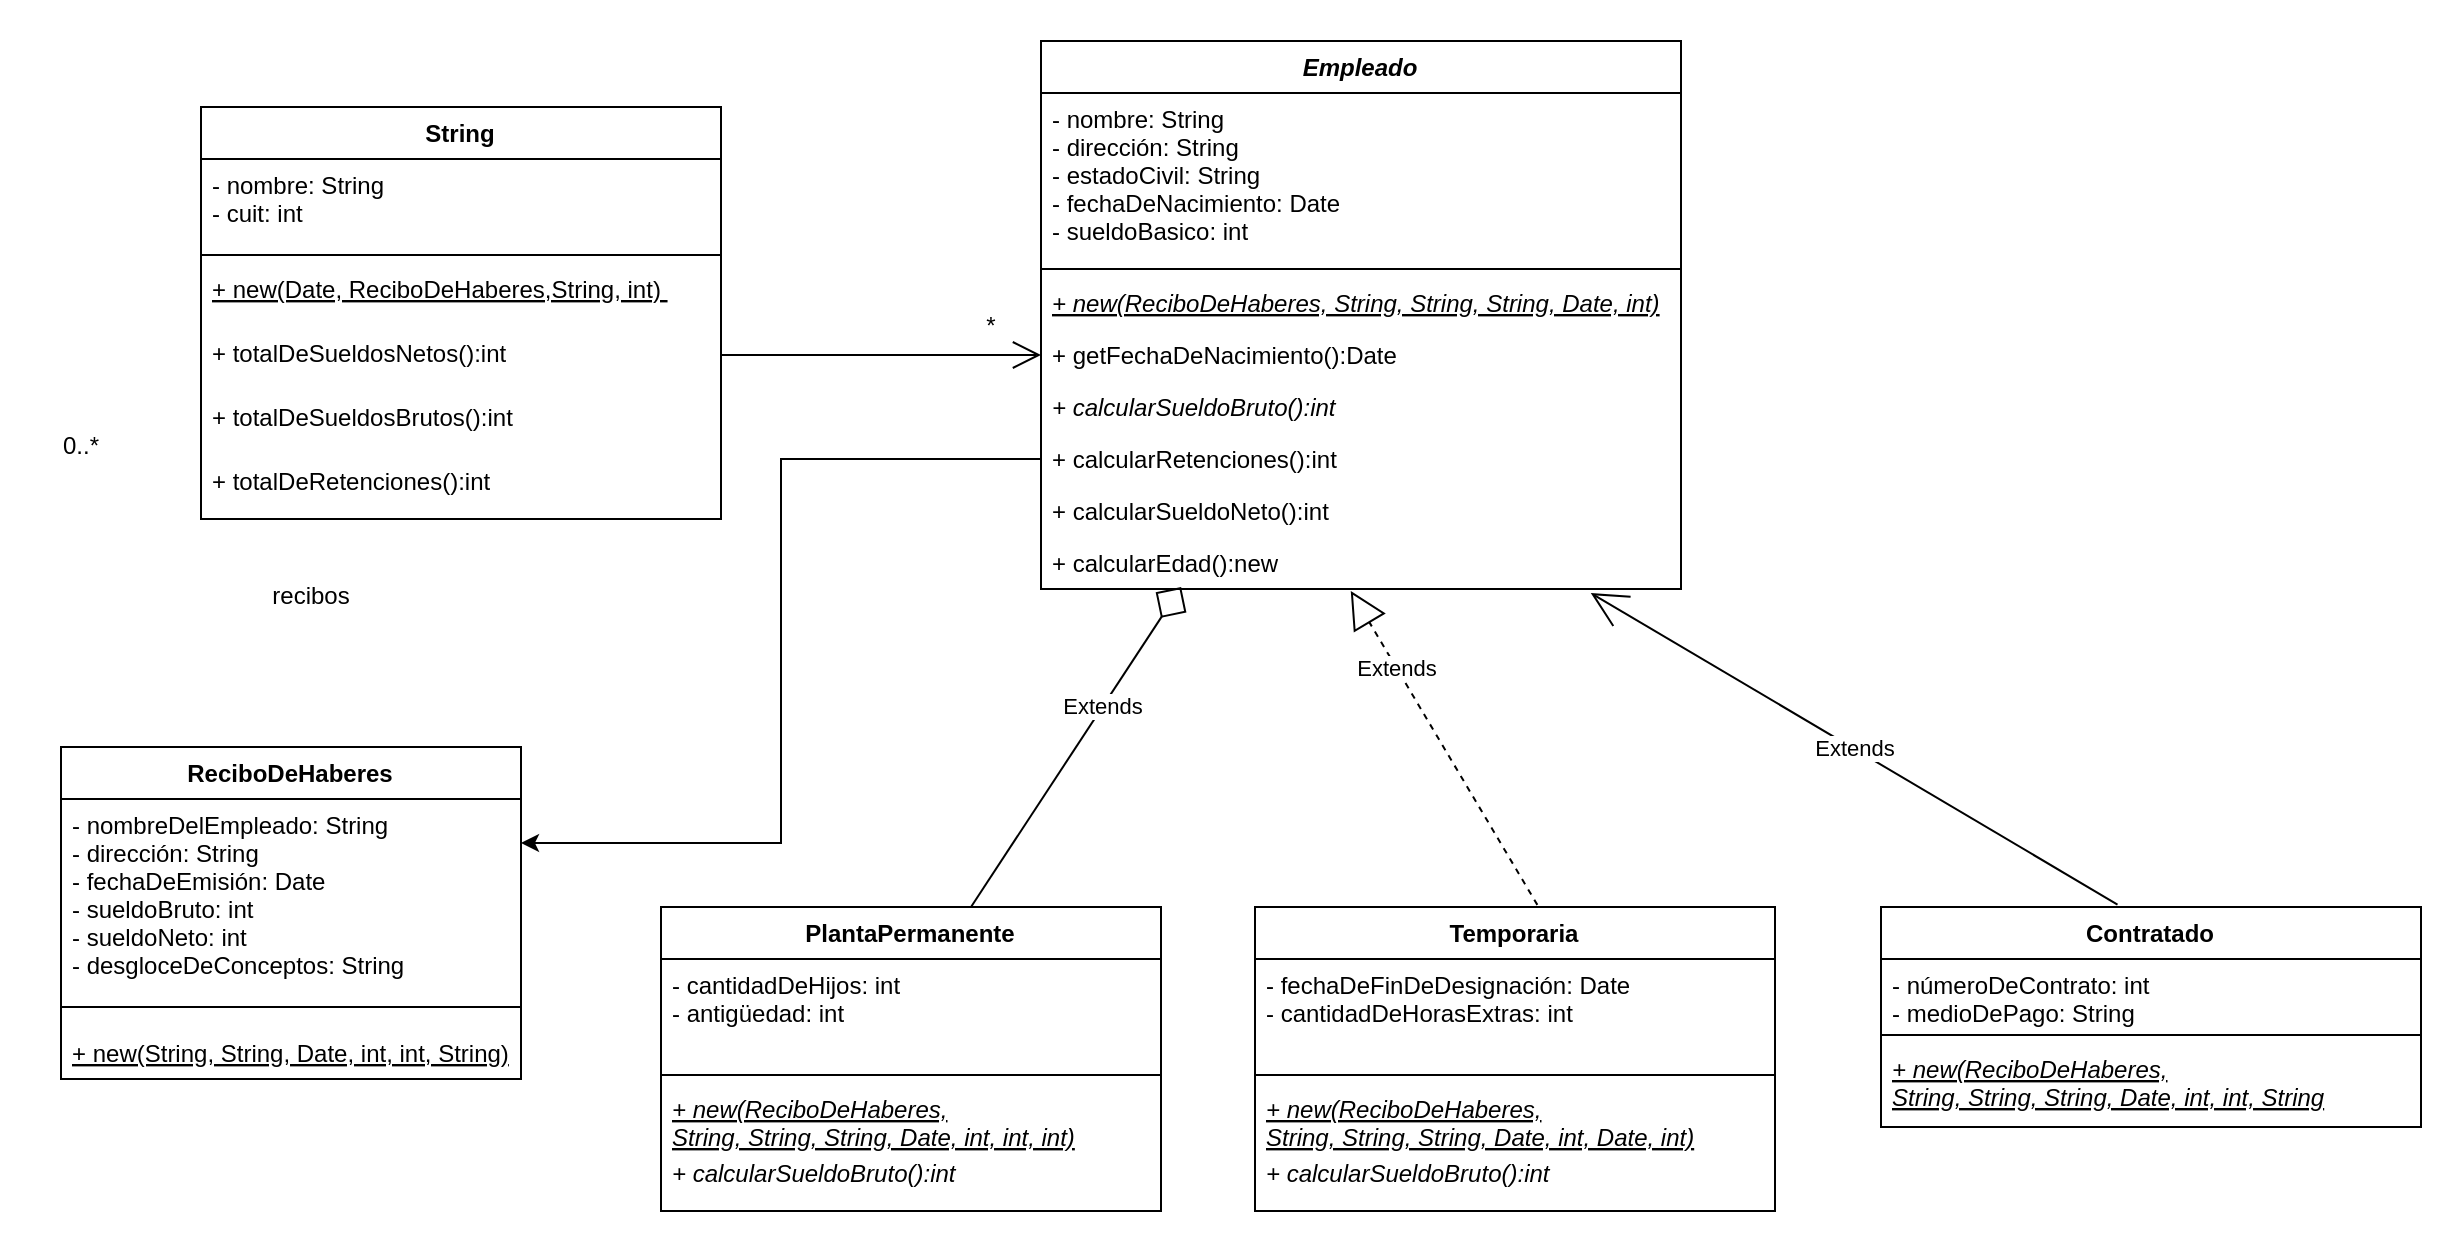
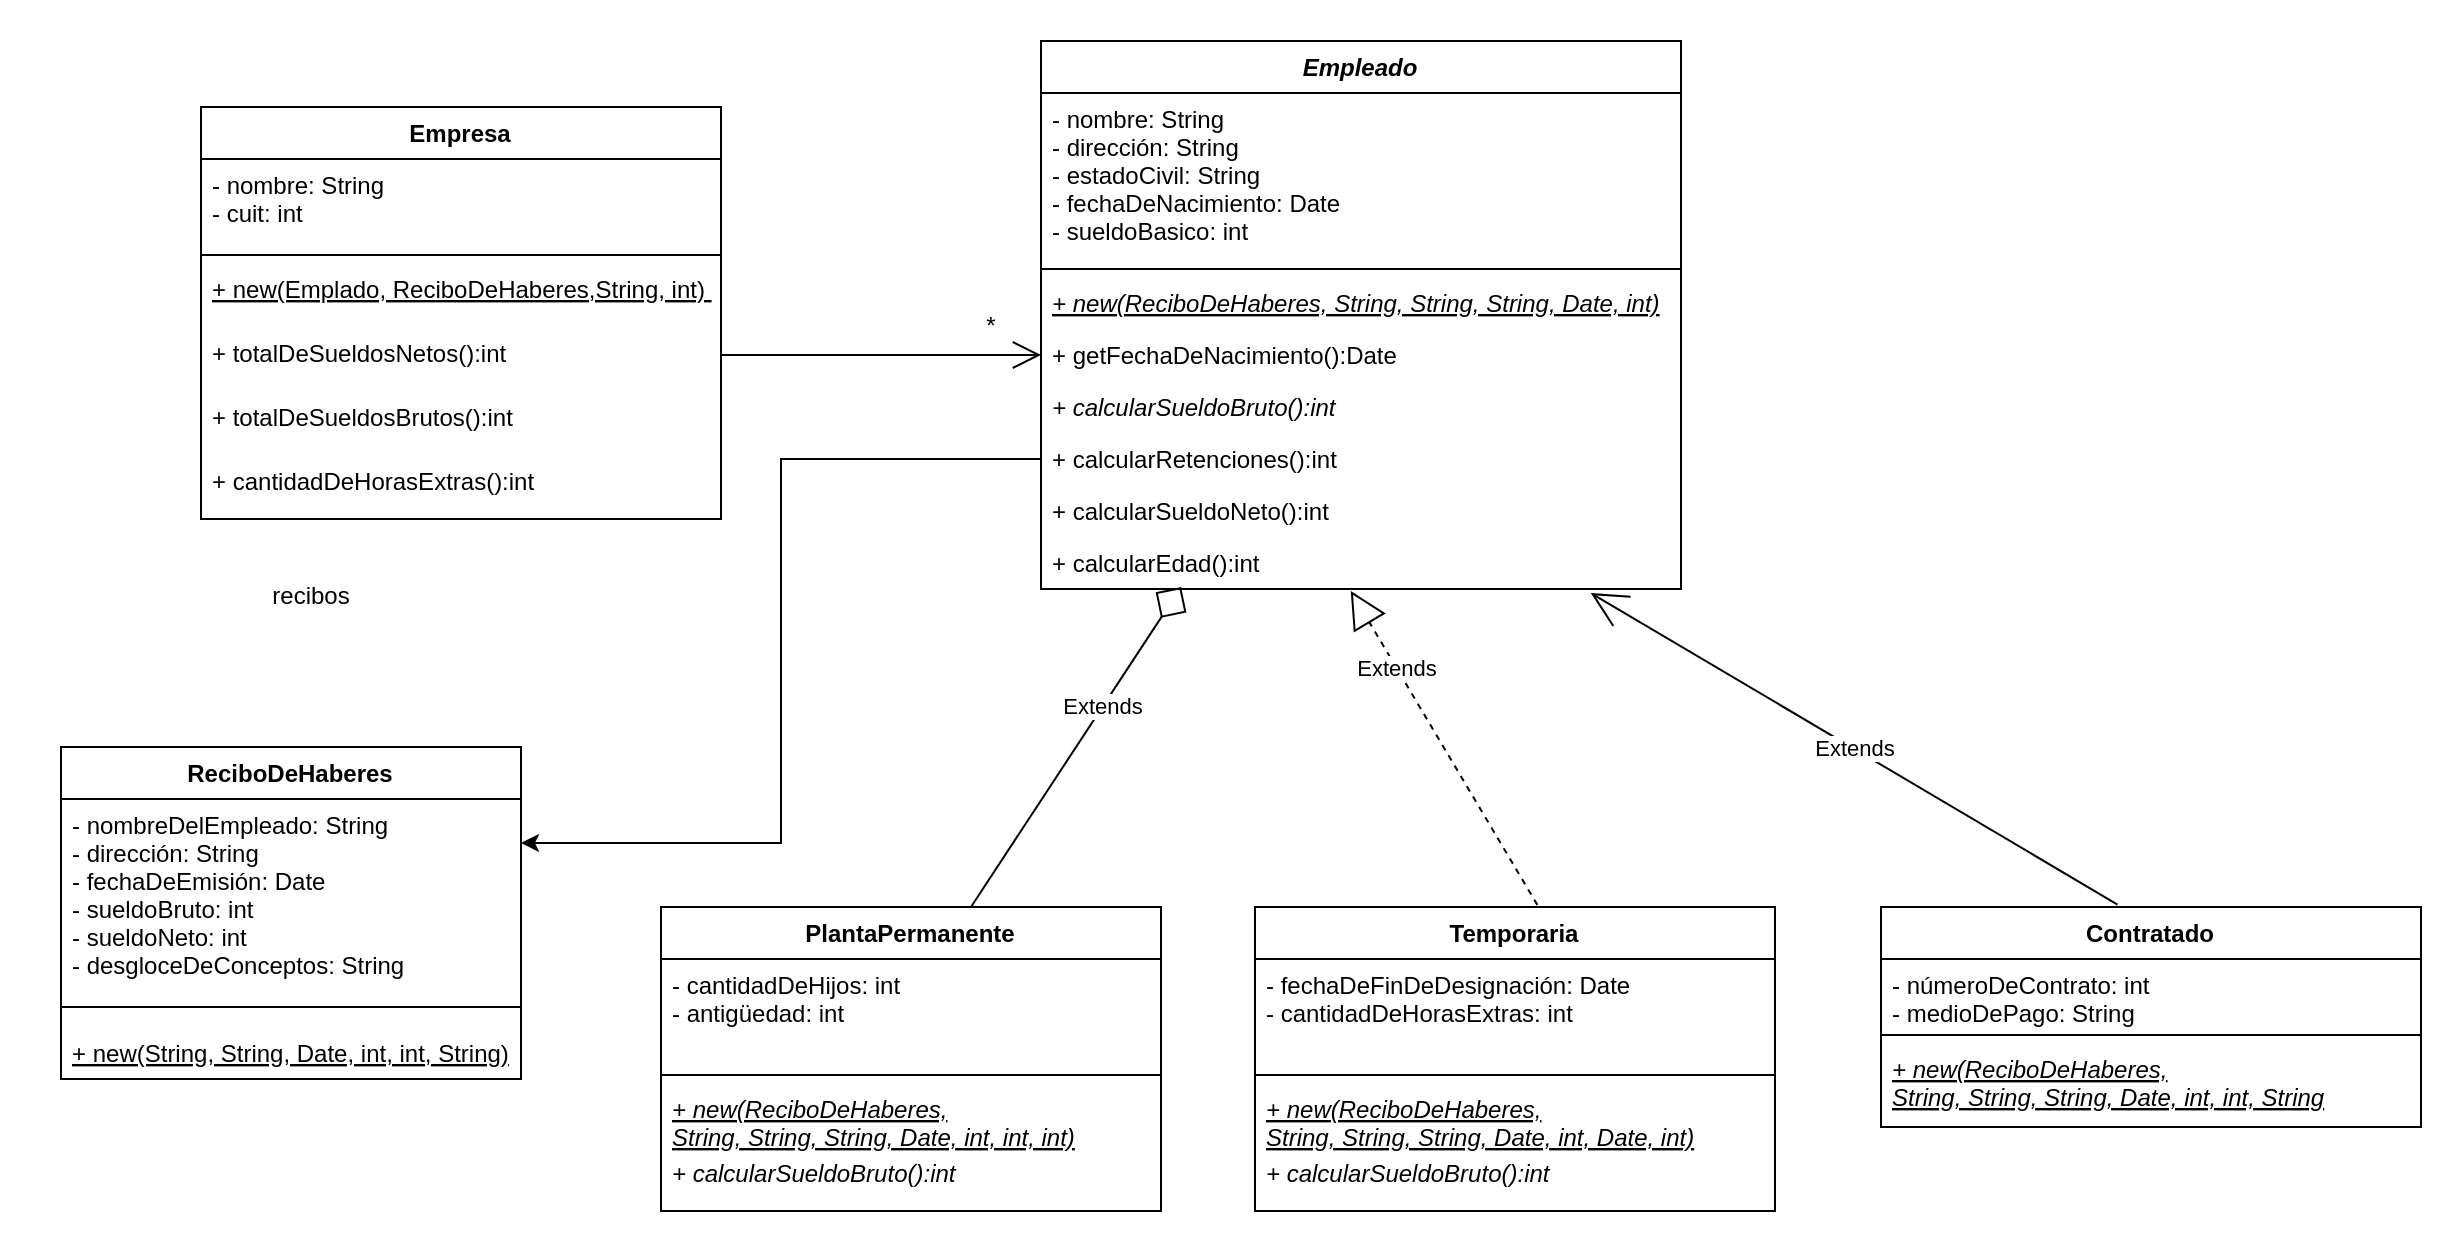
(460, 134) -> (460, 134)
(453, 290) -> (470, 290)
(81, 447) -> none
(371, 482) -> (394, 482)
(1174, 564) -> (1171, 564)
